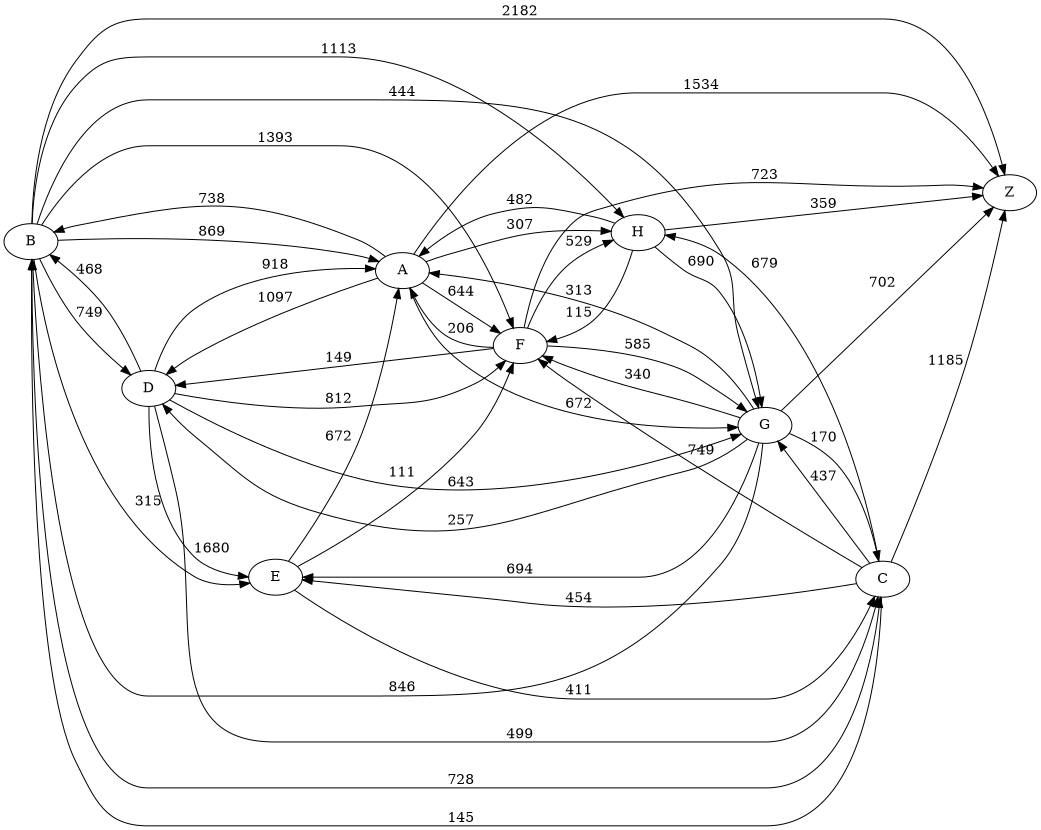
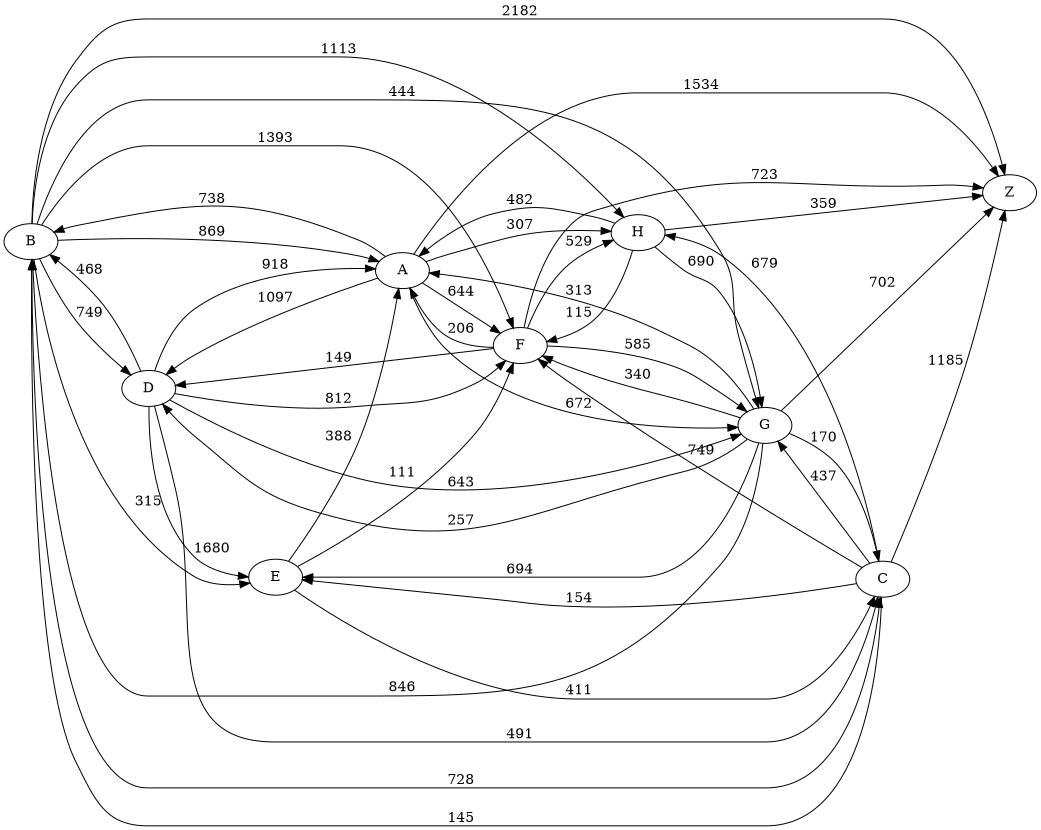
(339, 437) -> (339, 437)
(579, 599) -> (579, 599)
(520, 734) -> (520, 734)
